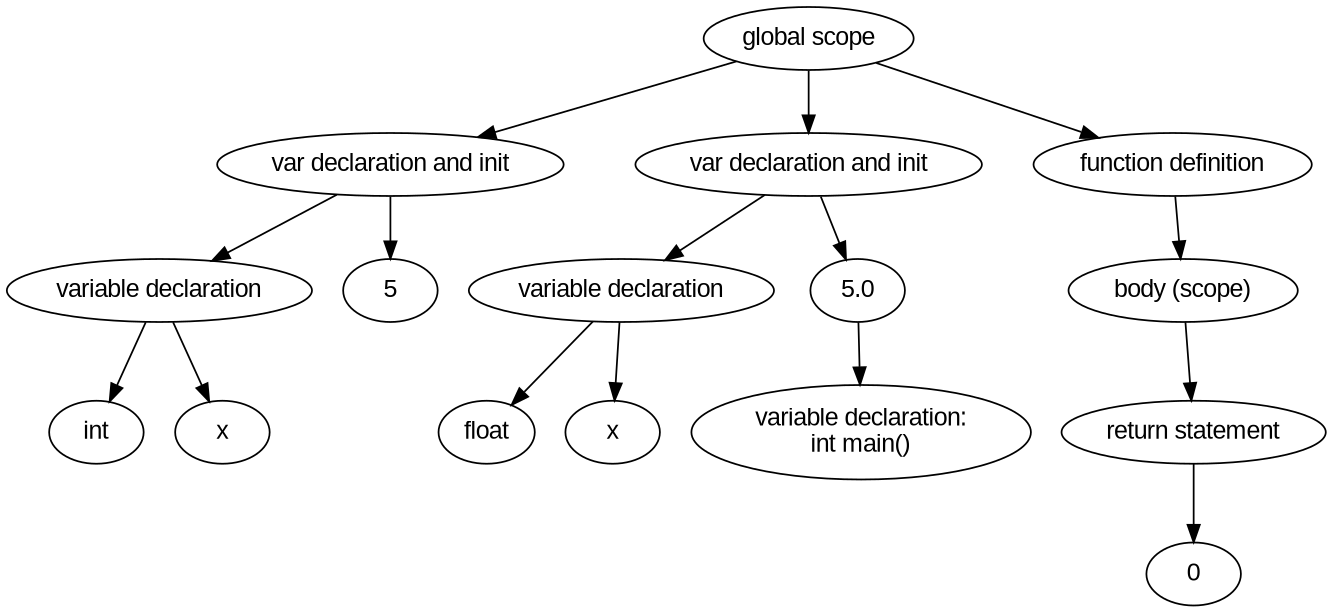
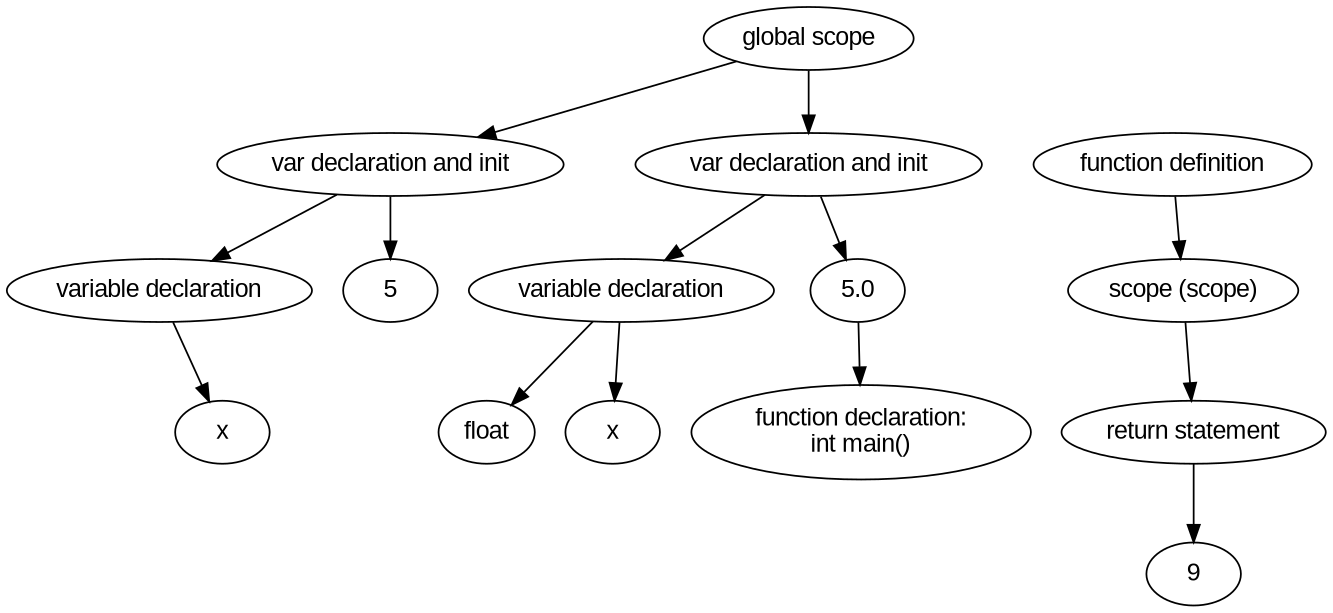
(979, 97) -> none
(1183, 290) -> (1183, 290)
(96, 432) -> none
(861, 432) -> (861, 432)
(1194, 574) -> (1194, 574)
